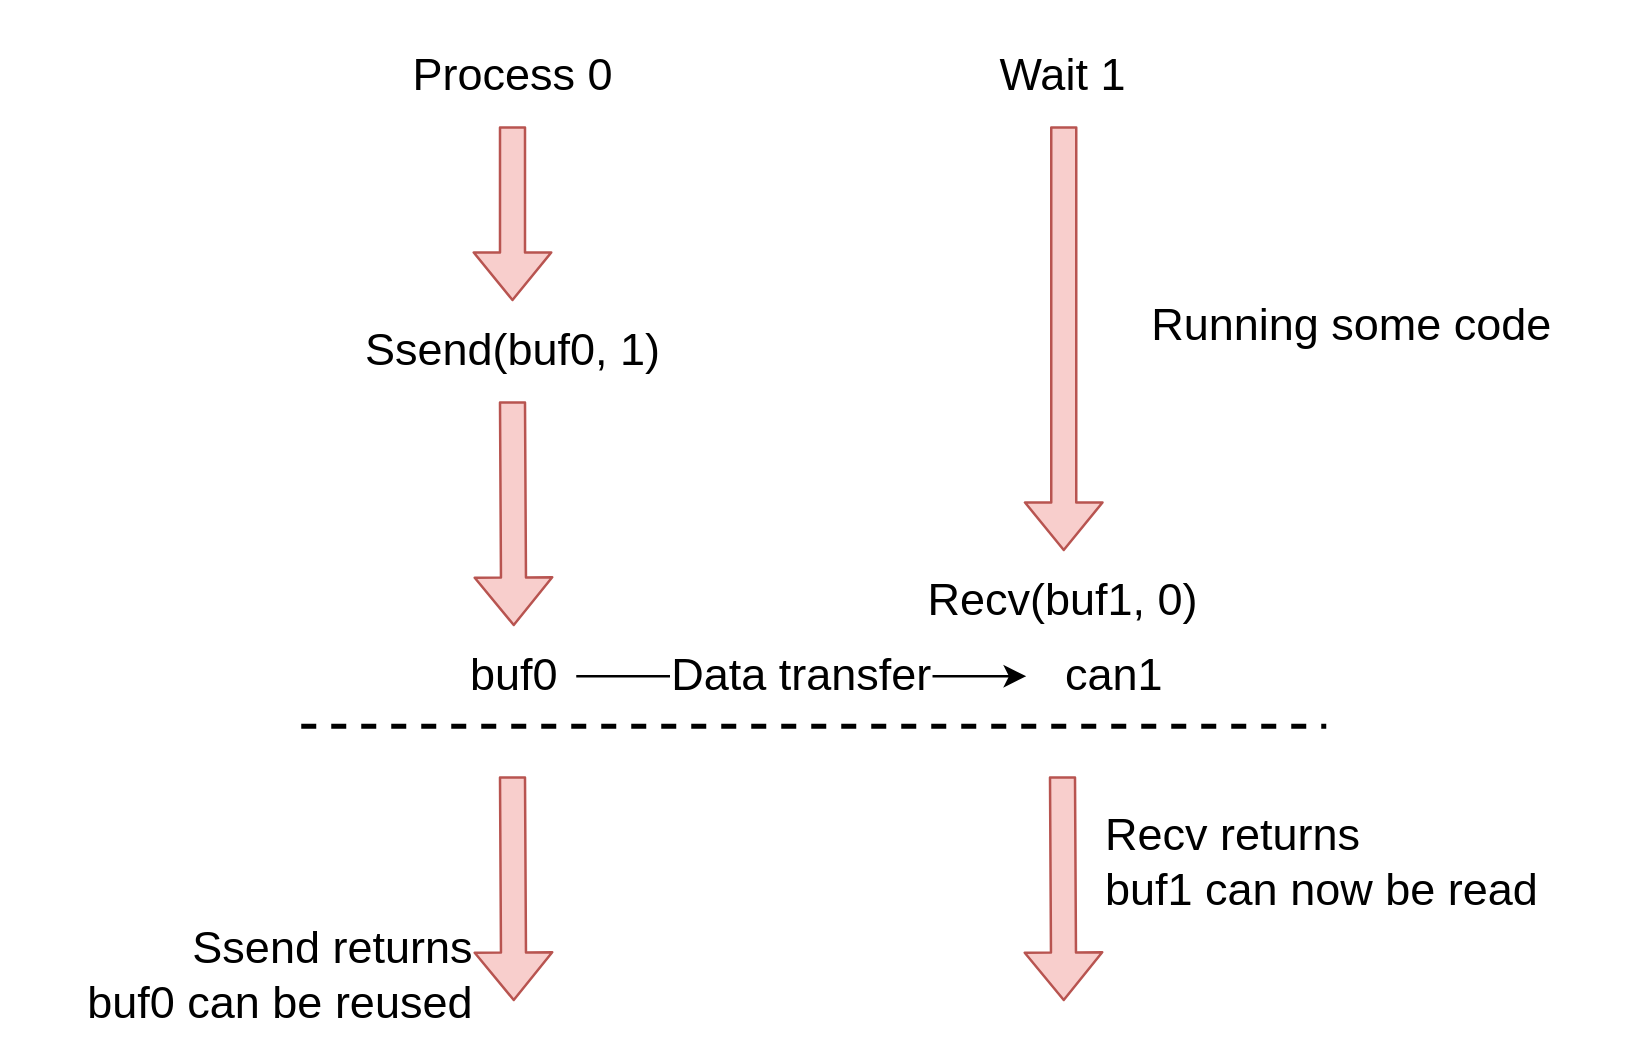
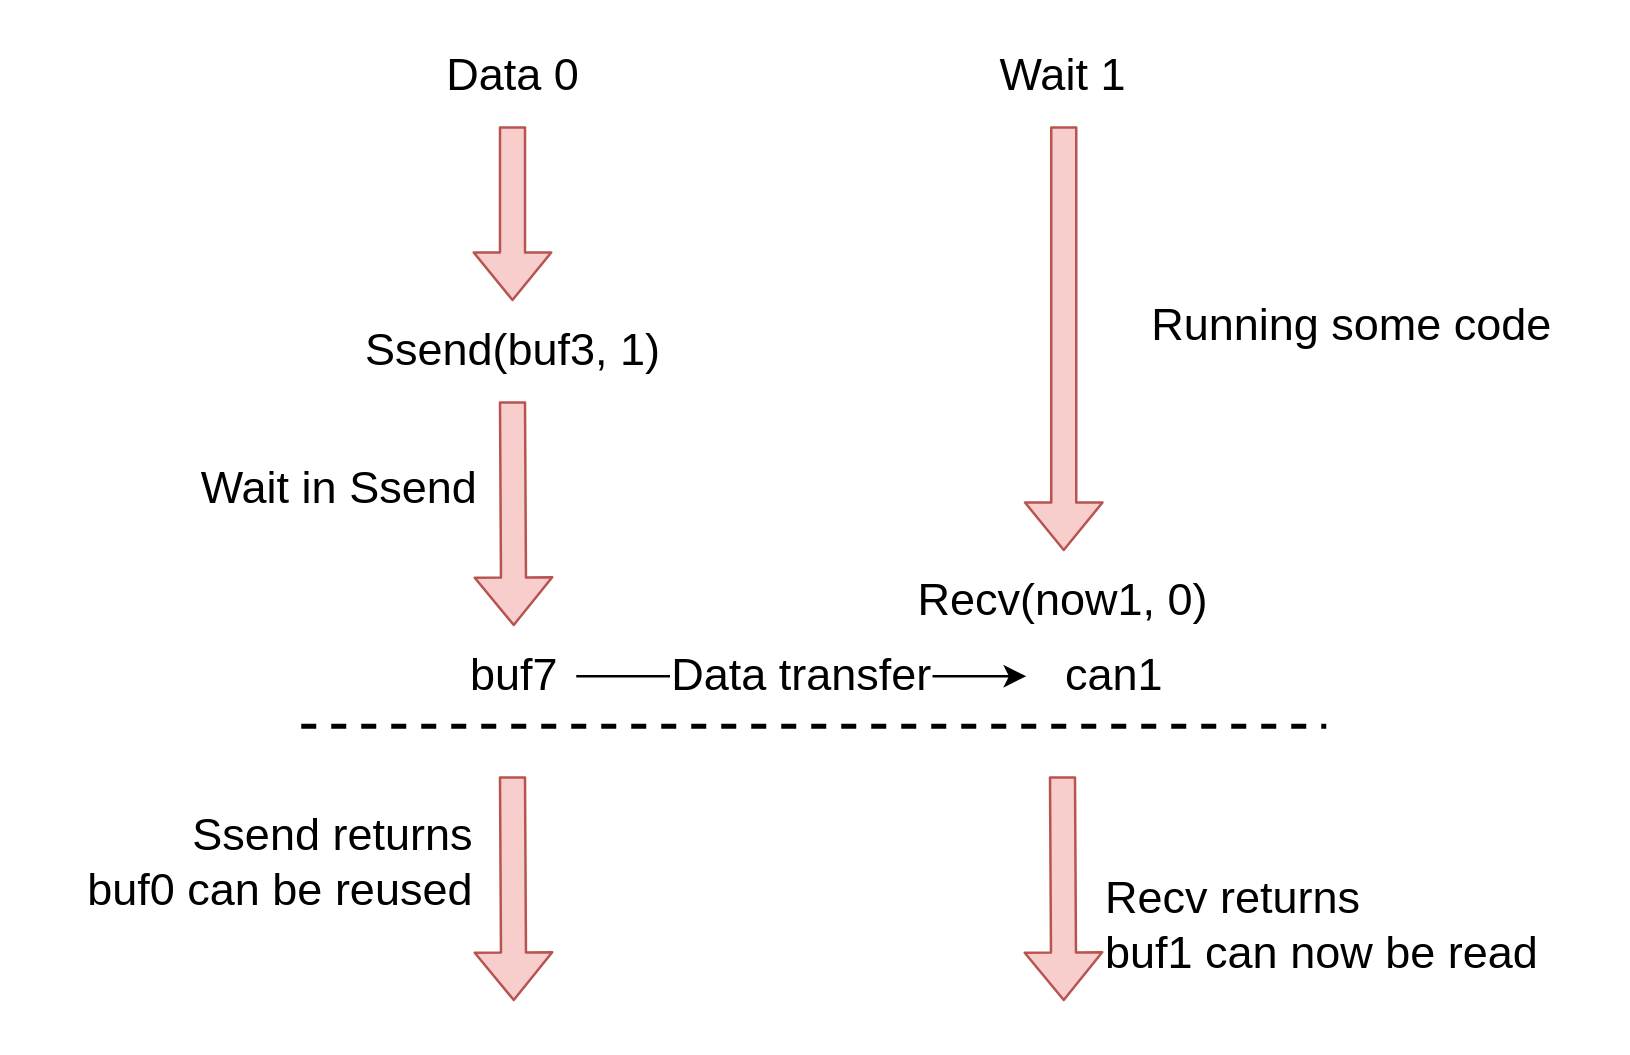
(514, 76) -> (514, 76)
(514, 351) -> (514, 351)
none -> (339, 489)
(1064, 601) -> (1064, 601)
(515, 676) -> (515, 676)
(1339, 864) -> (1339, 926)
(264, 976) -> (264, 864)
